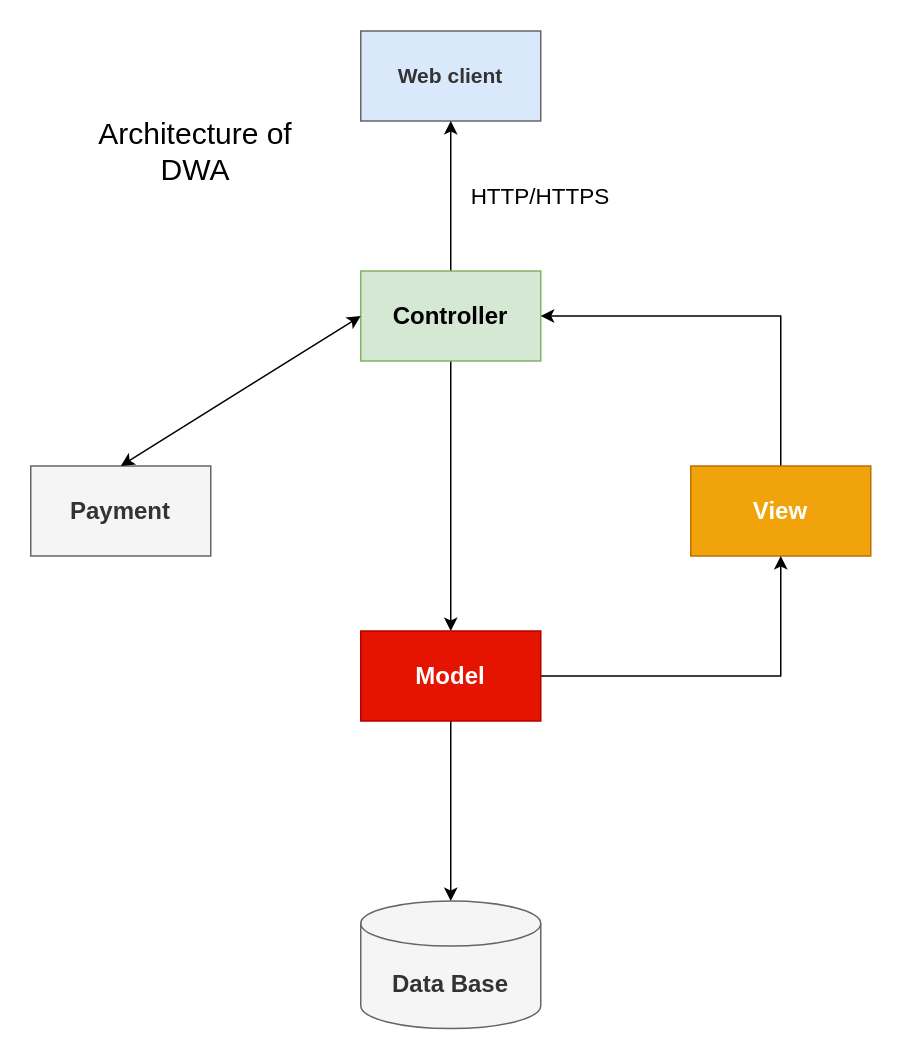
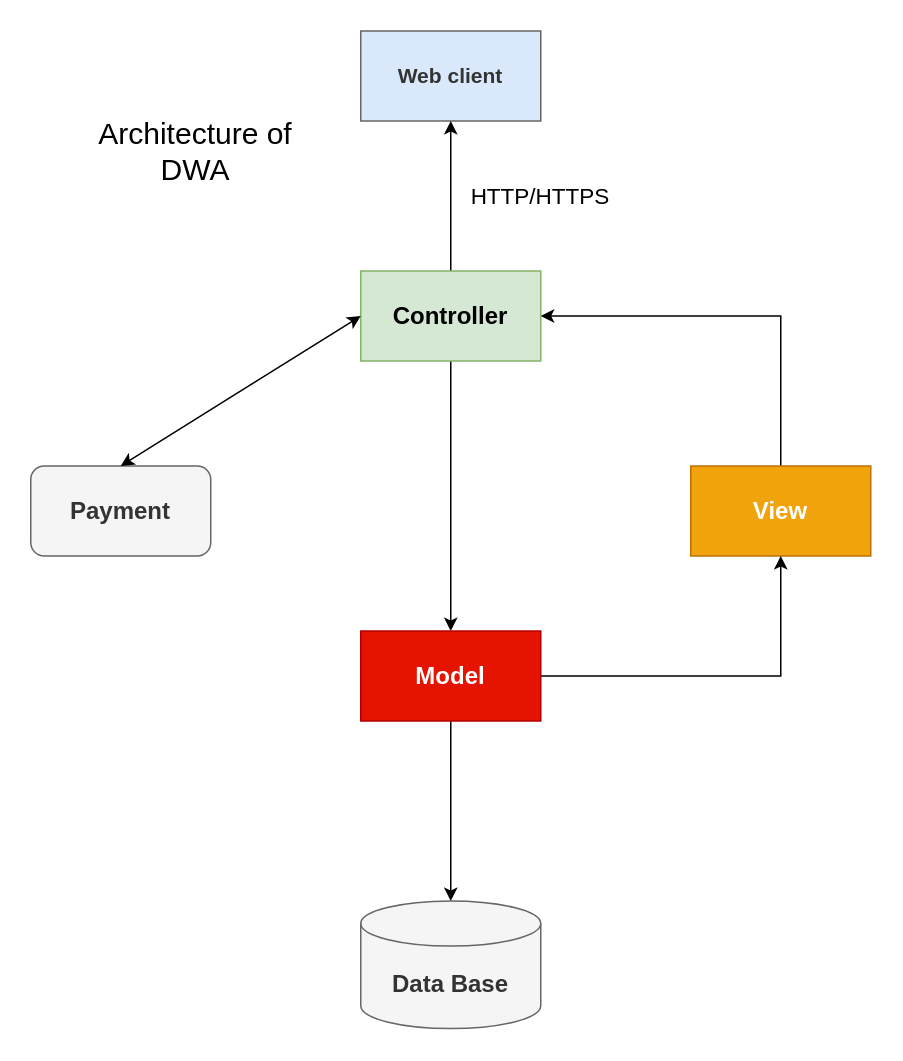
(121, 511) -> (121, 511)
